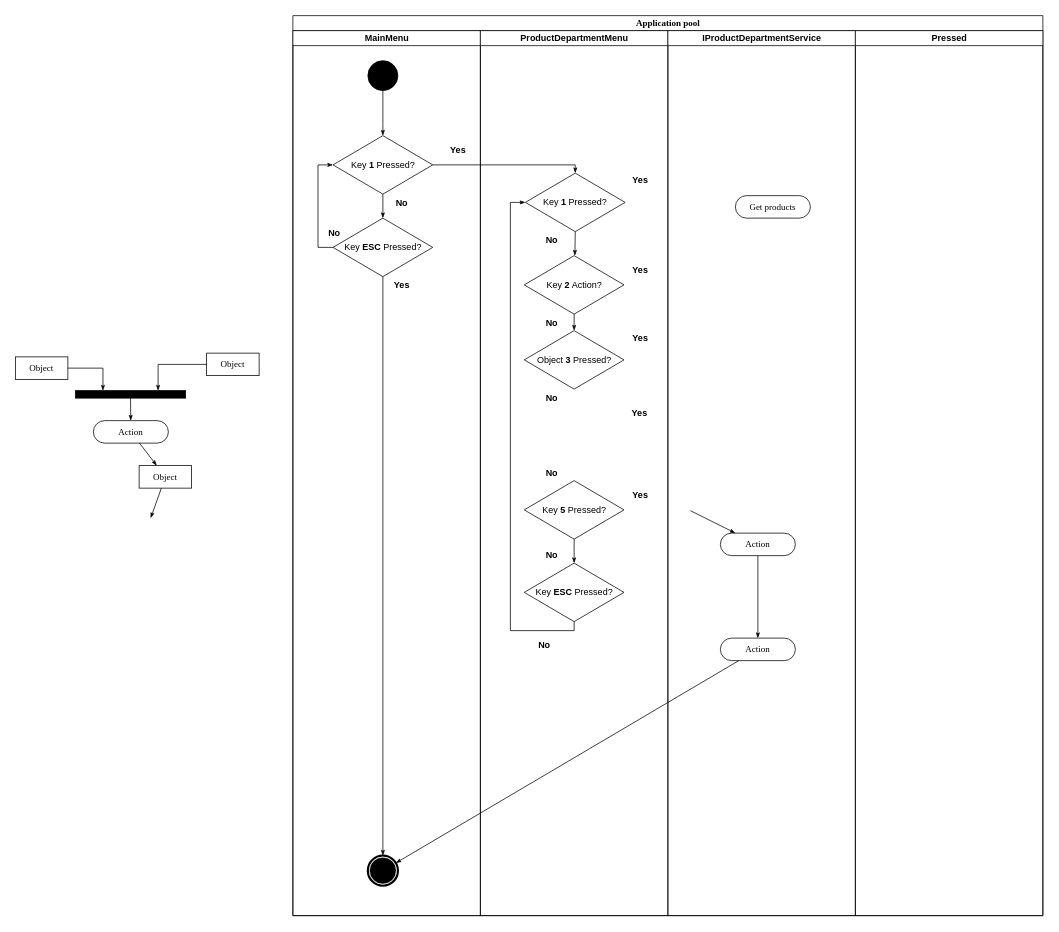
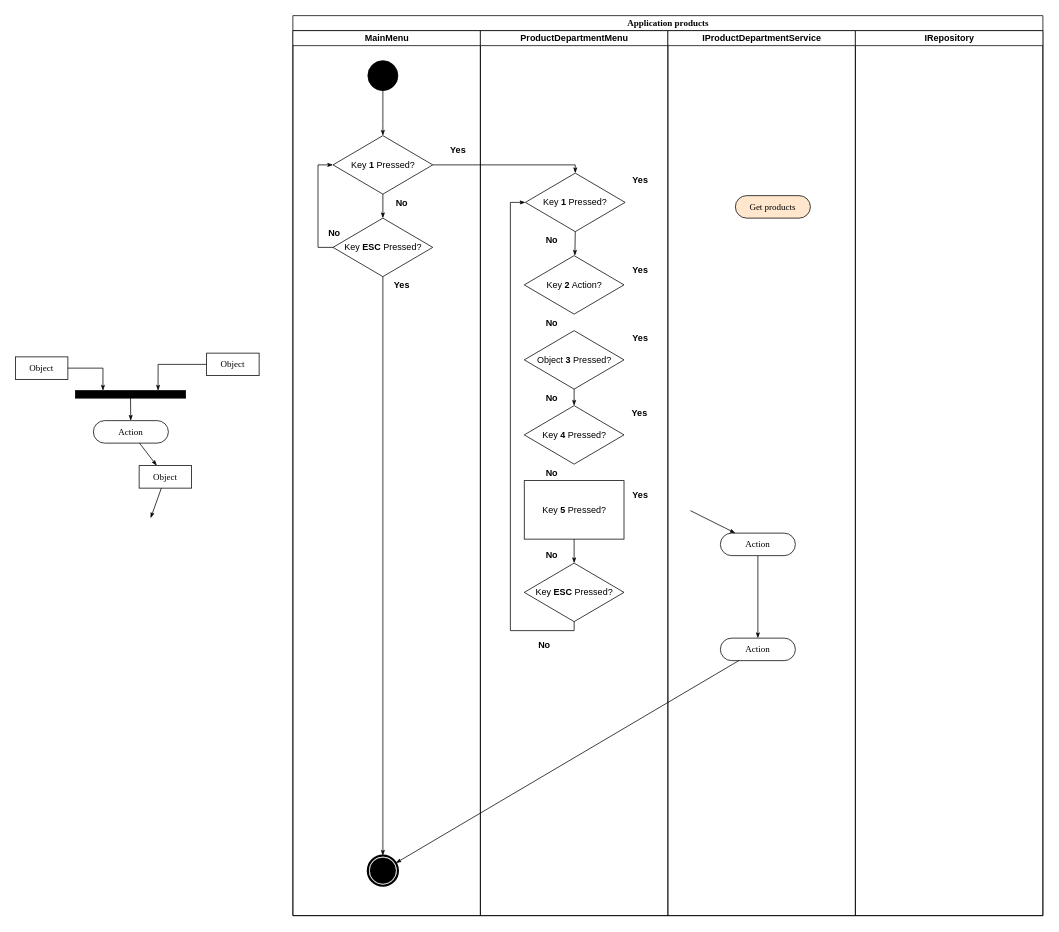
(668, 23) -> (668, 23)
(950, 38) -> (950, 38)
(773, 207) -> (773, 207)
(574, 324) -> none
none -> (574, 399)
none -> (574, 435)
(574, 510) -> (574, 510)
